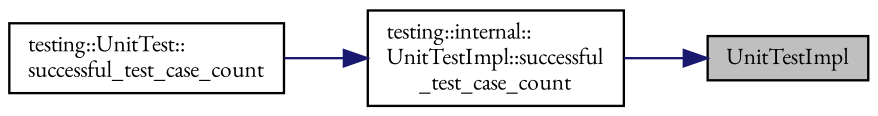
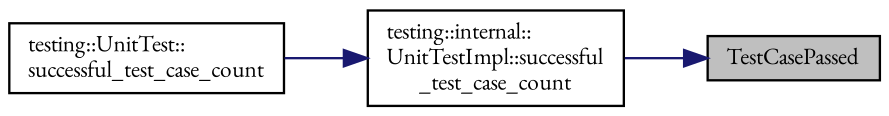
(788, 58) -> (794, 58)
